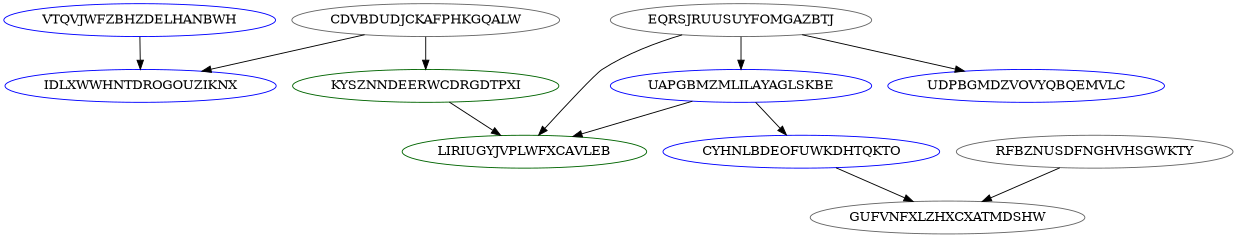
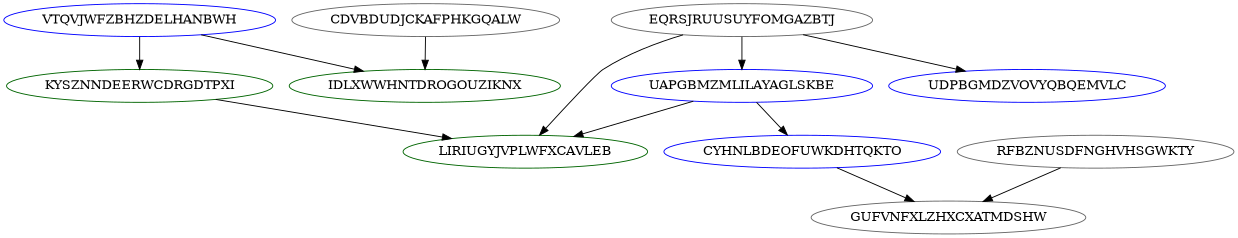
(426, 49) -> (140, 49)
(141, 86) -> (425, 86)
